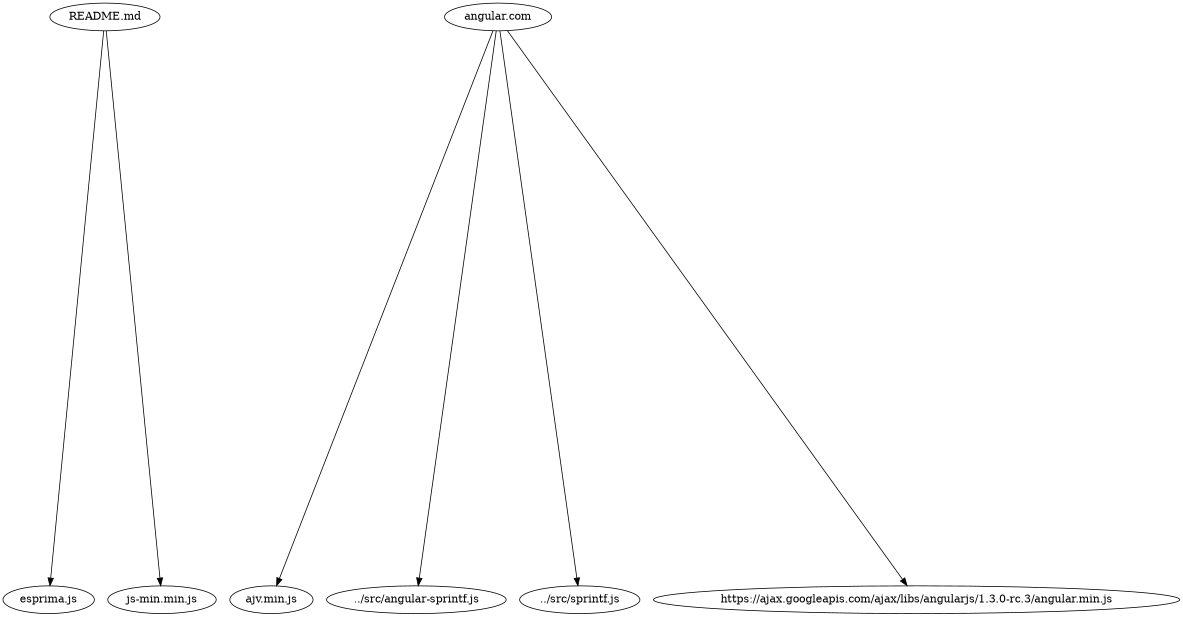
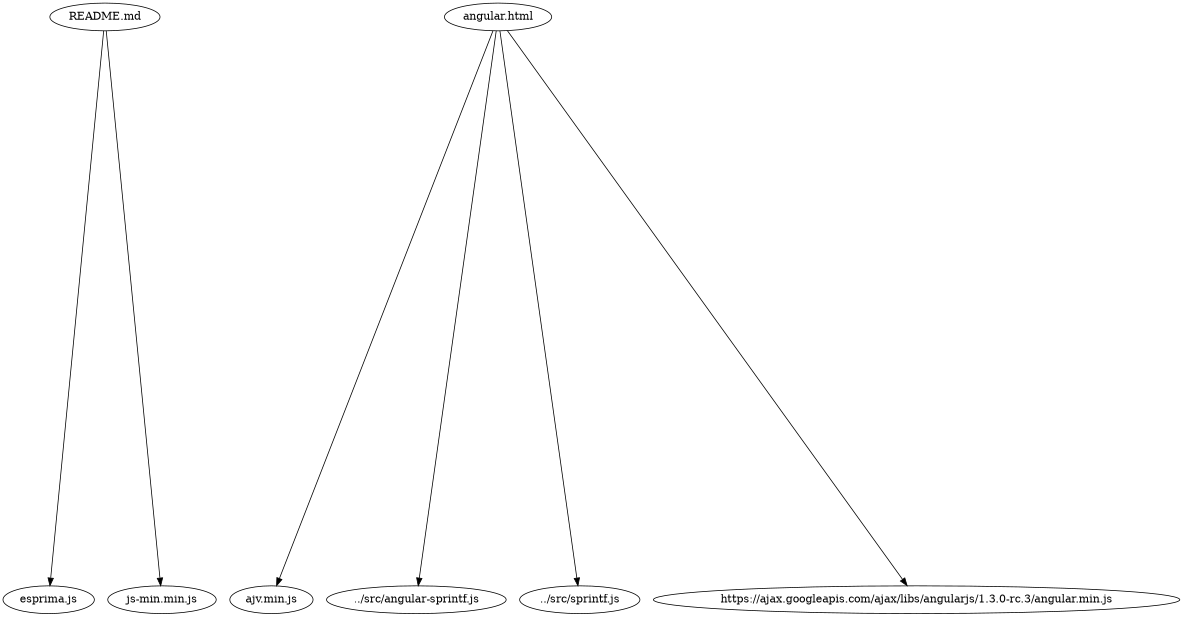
(498, 17) -> (498, 17)
